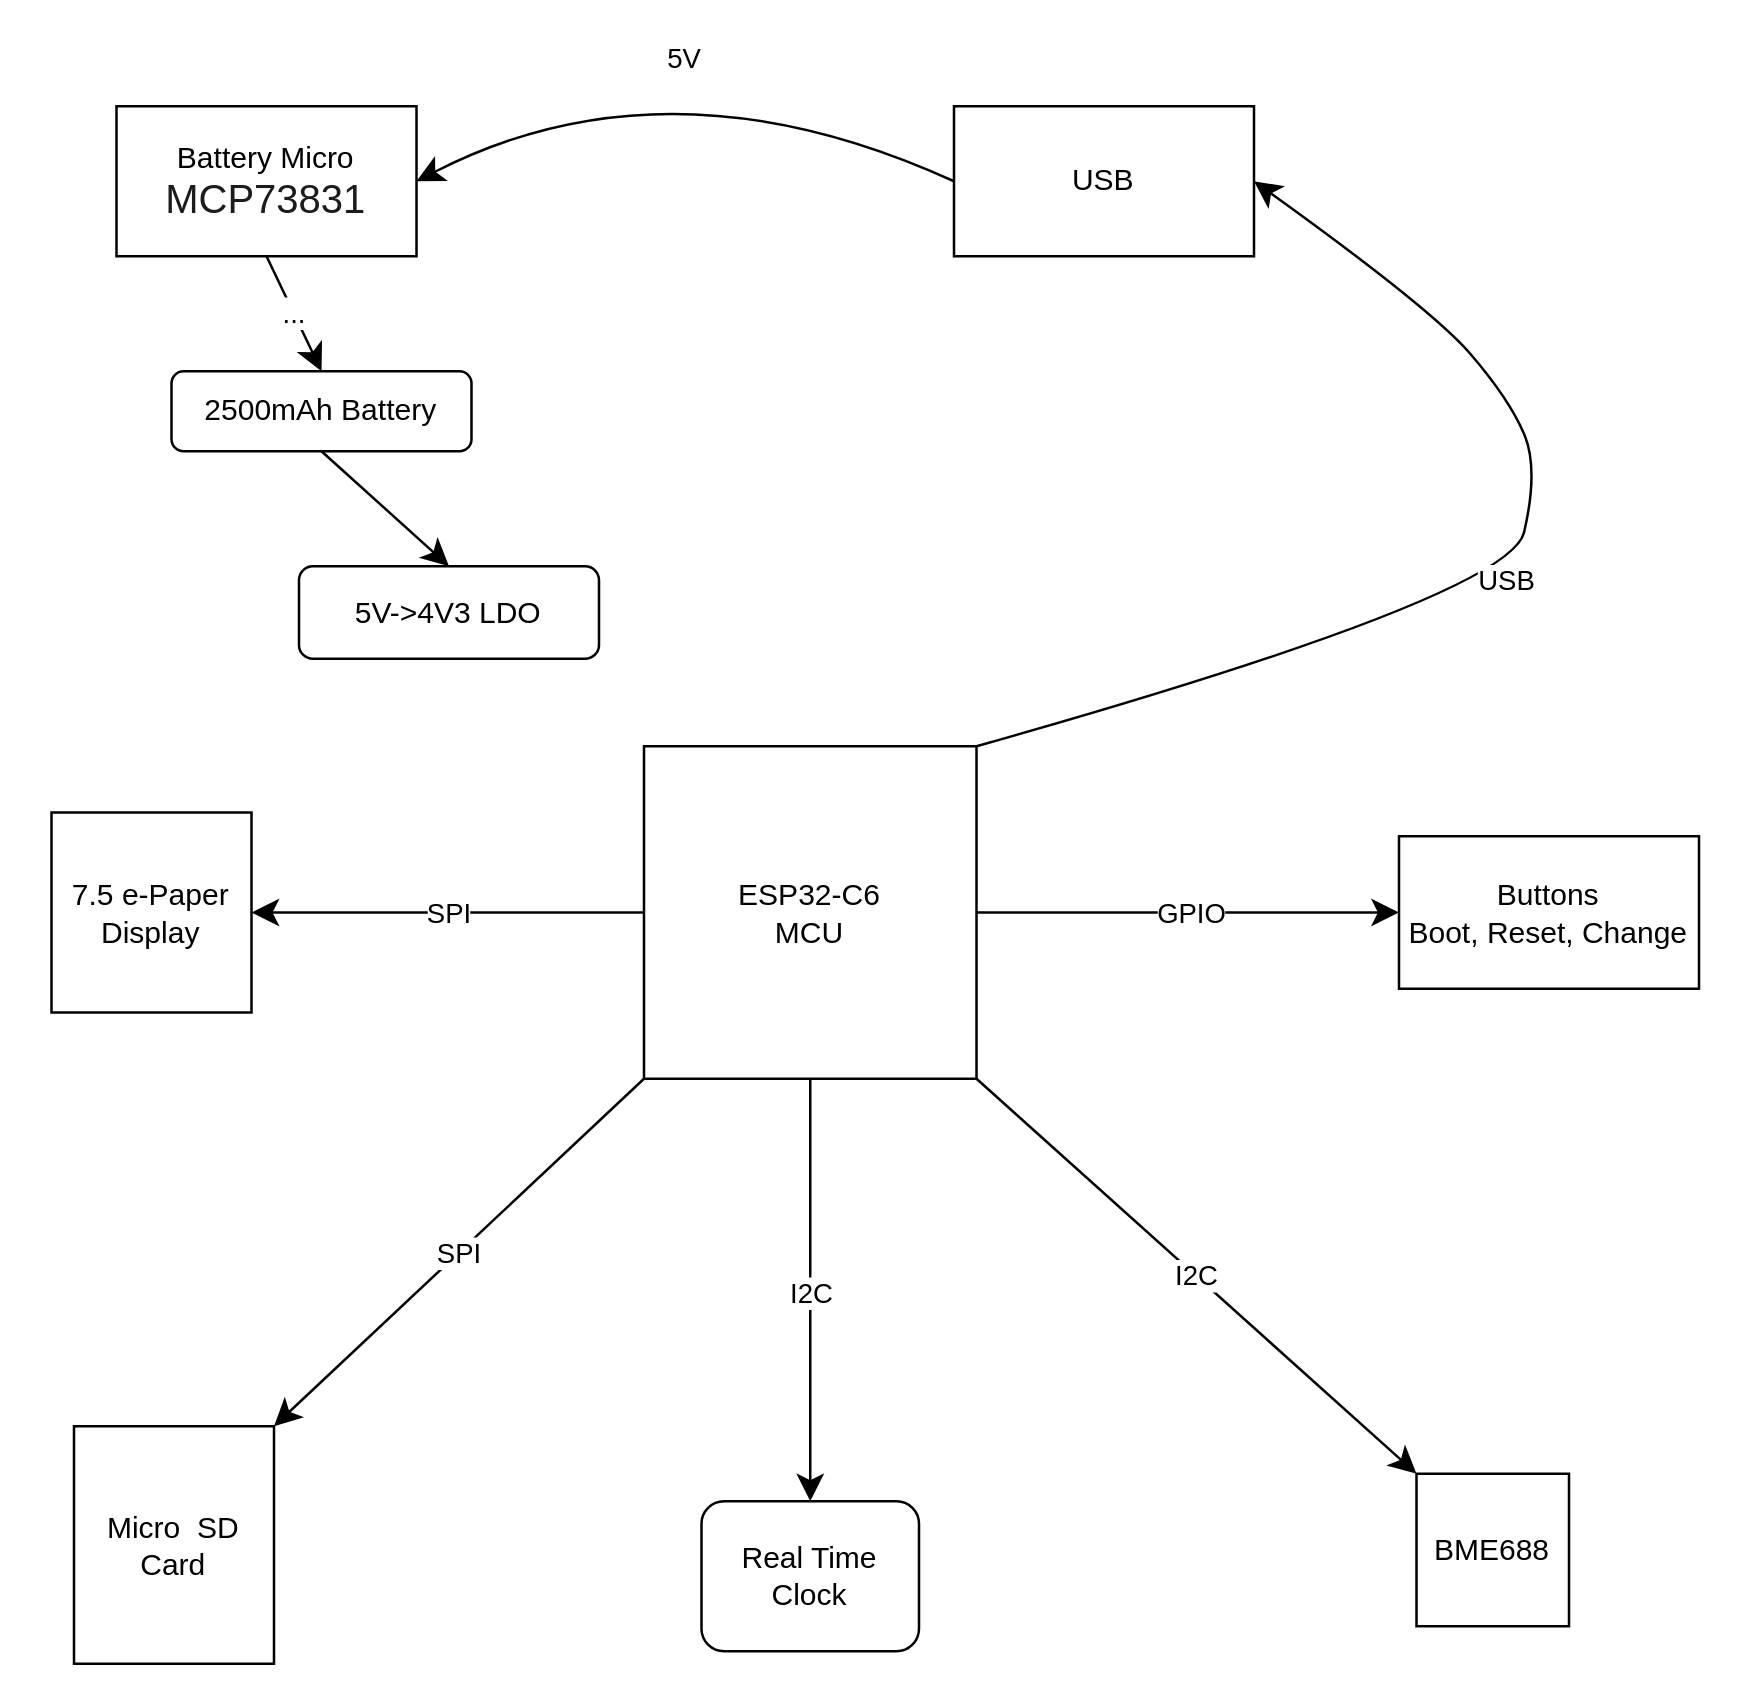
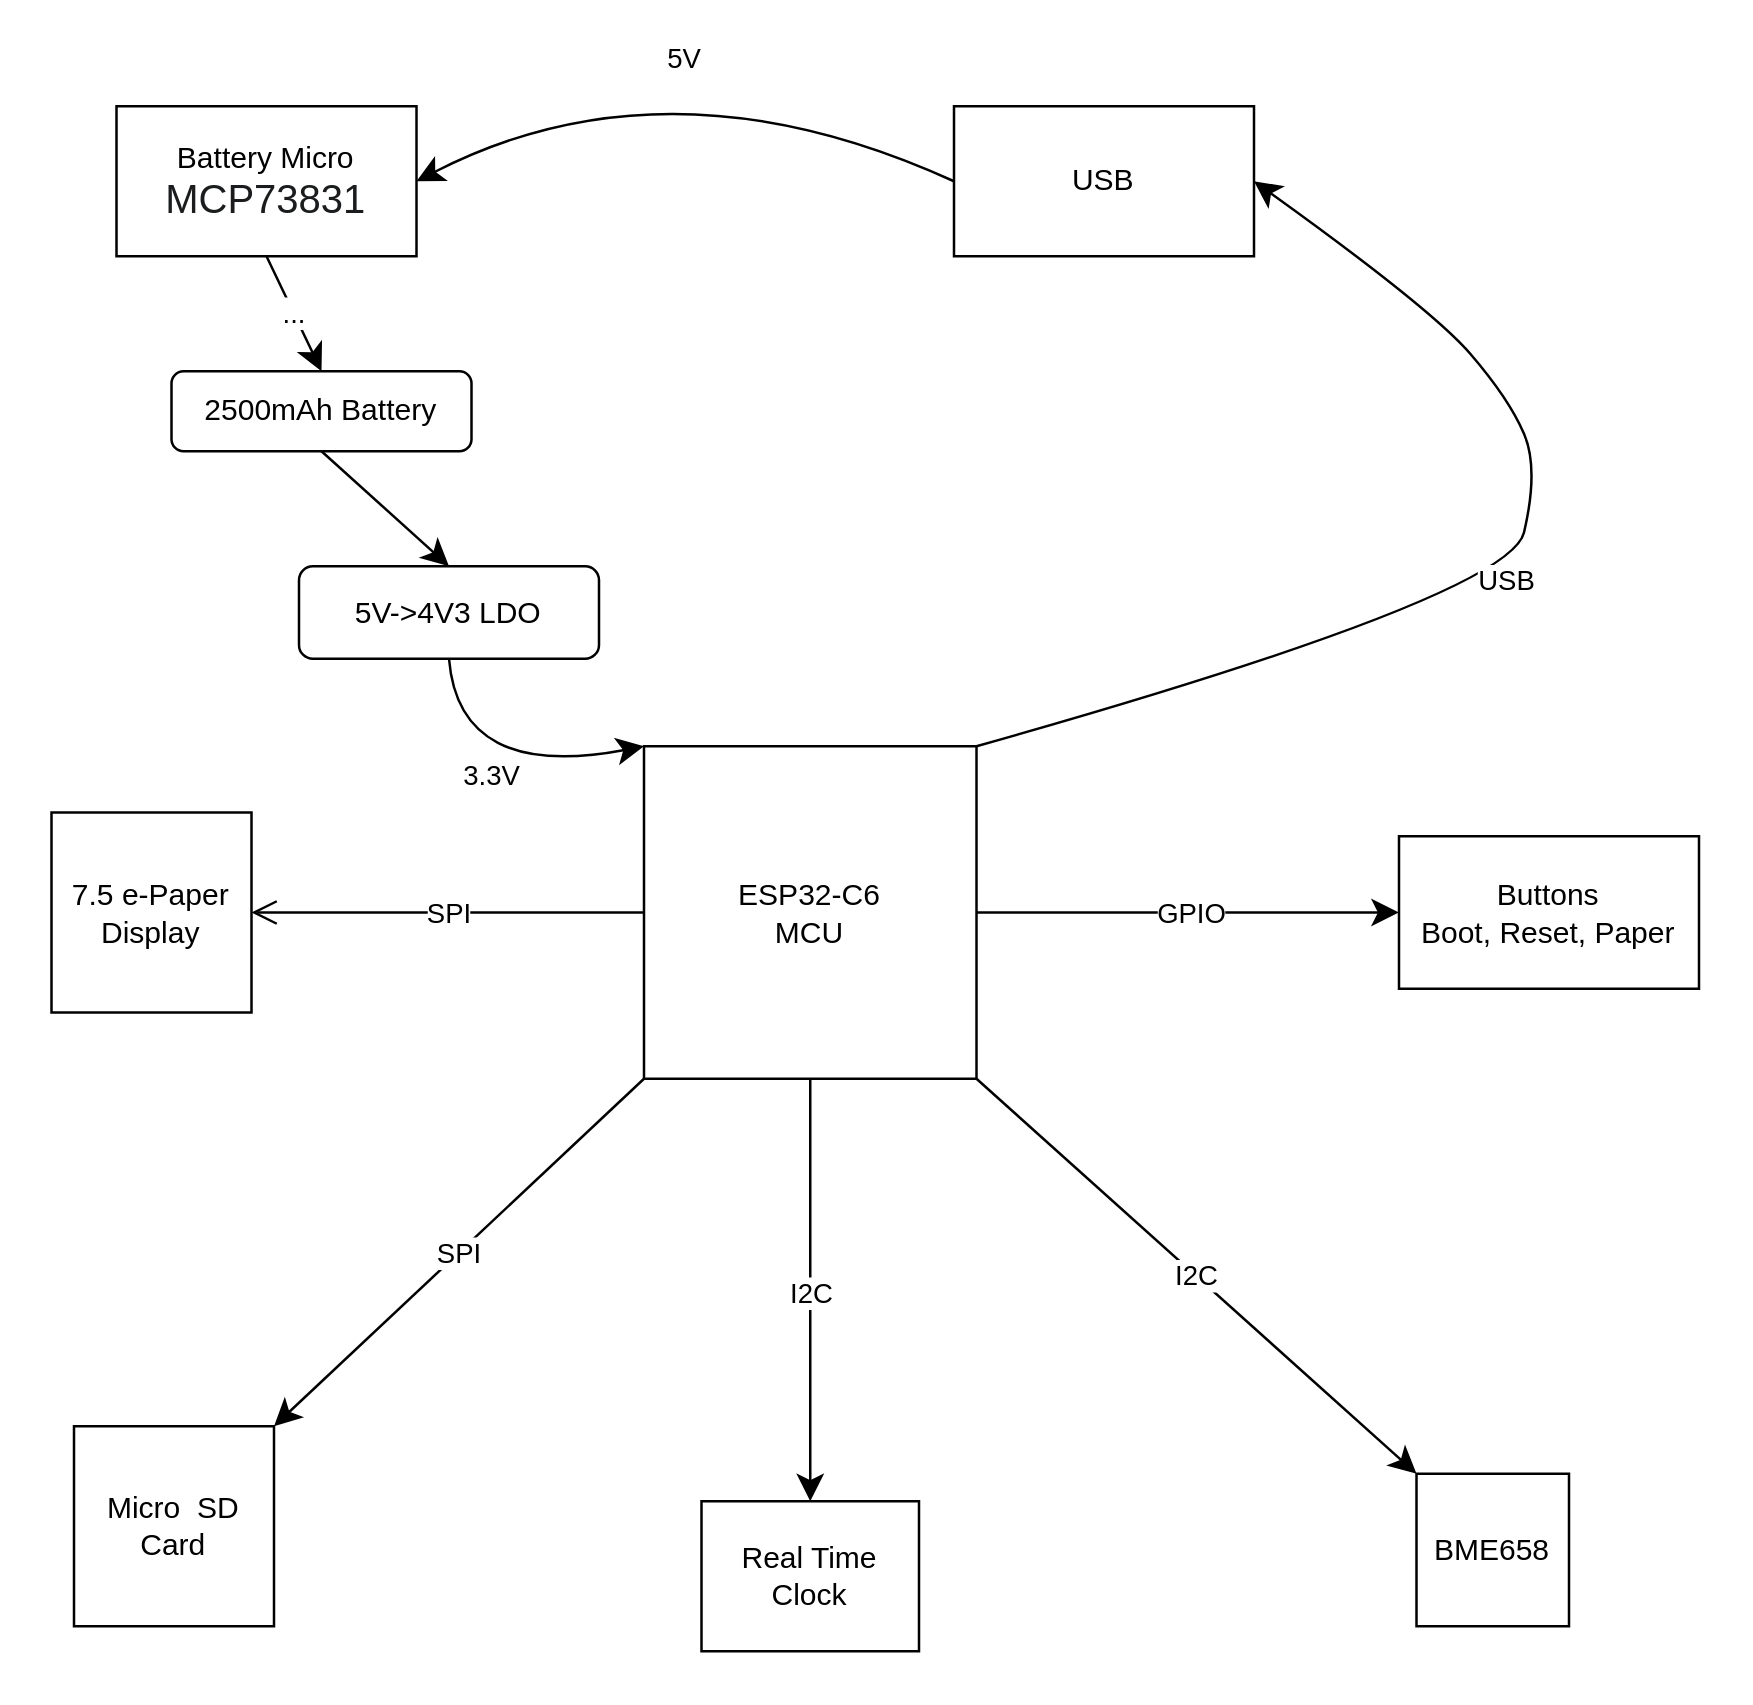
none -> (510, 748)
(273, 913) -> (267, 913)
(1549, 914) -> (1549, 914)
(174, 1545) -> (174, 1526)
(1493, 1551) -> (1493, 1551)
(810, 1576) -> (810, 1576)
